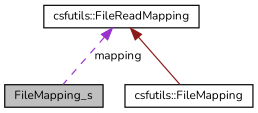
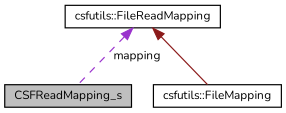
(54, 96) -> (68, 96)
